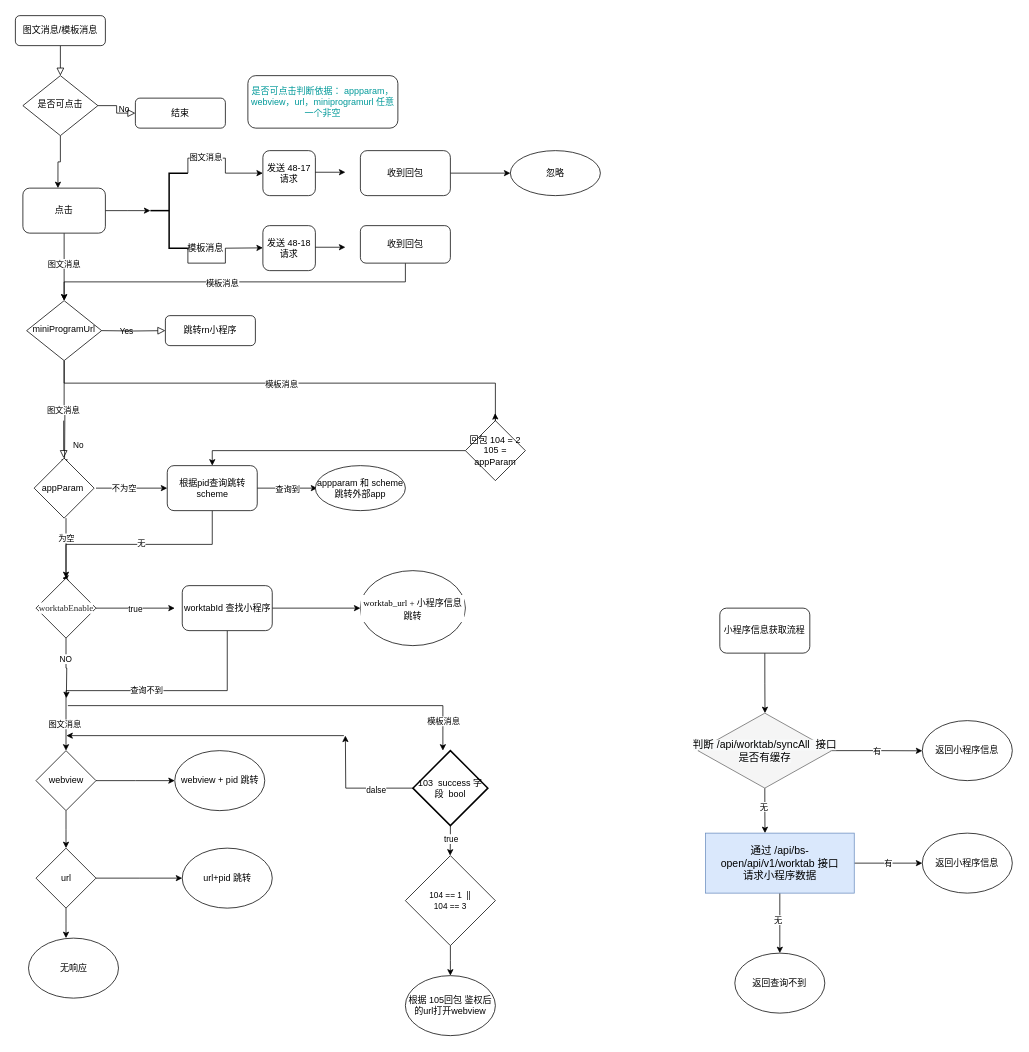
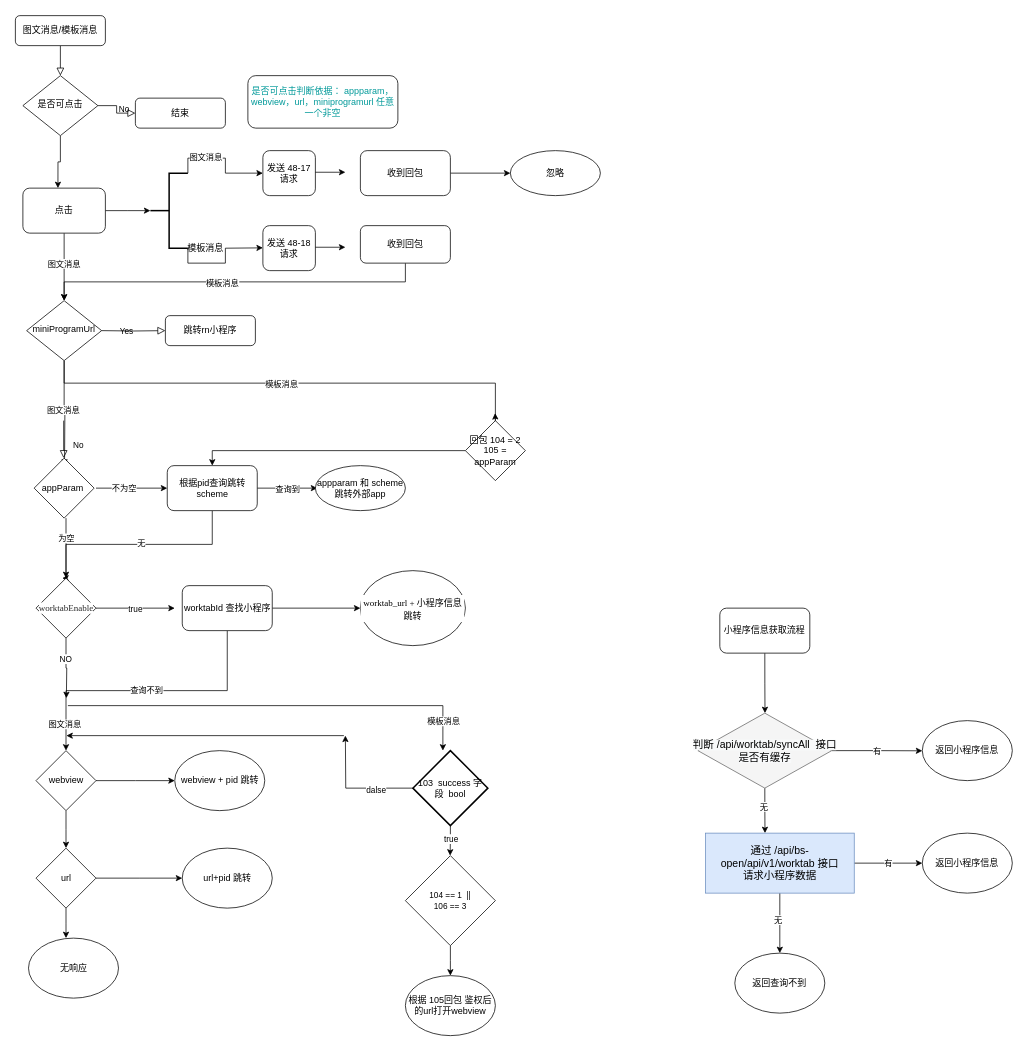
(450, 900) -> (450, 900)
